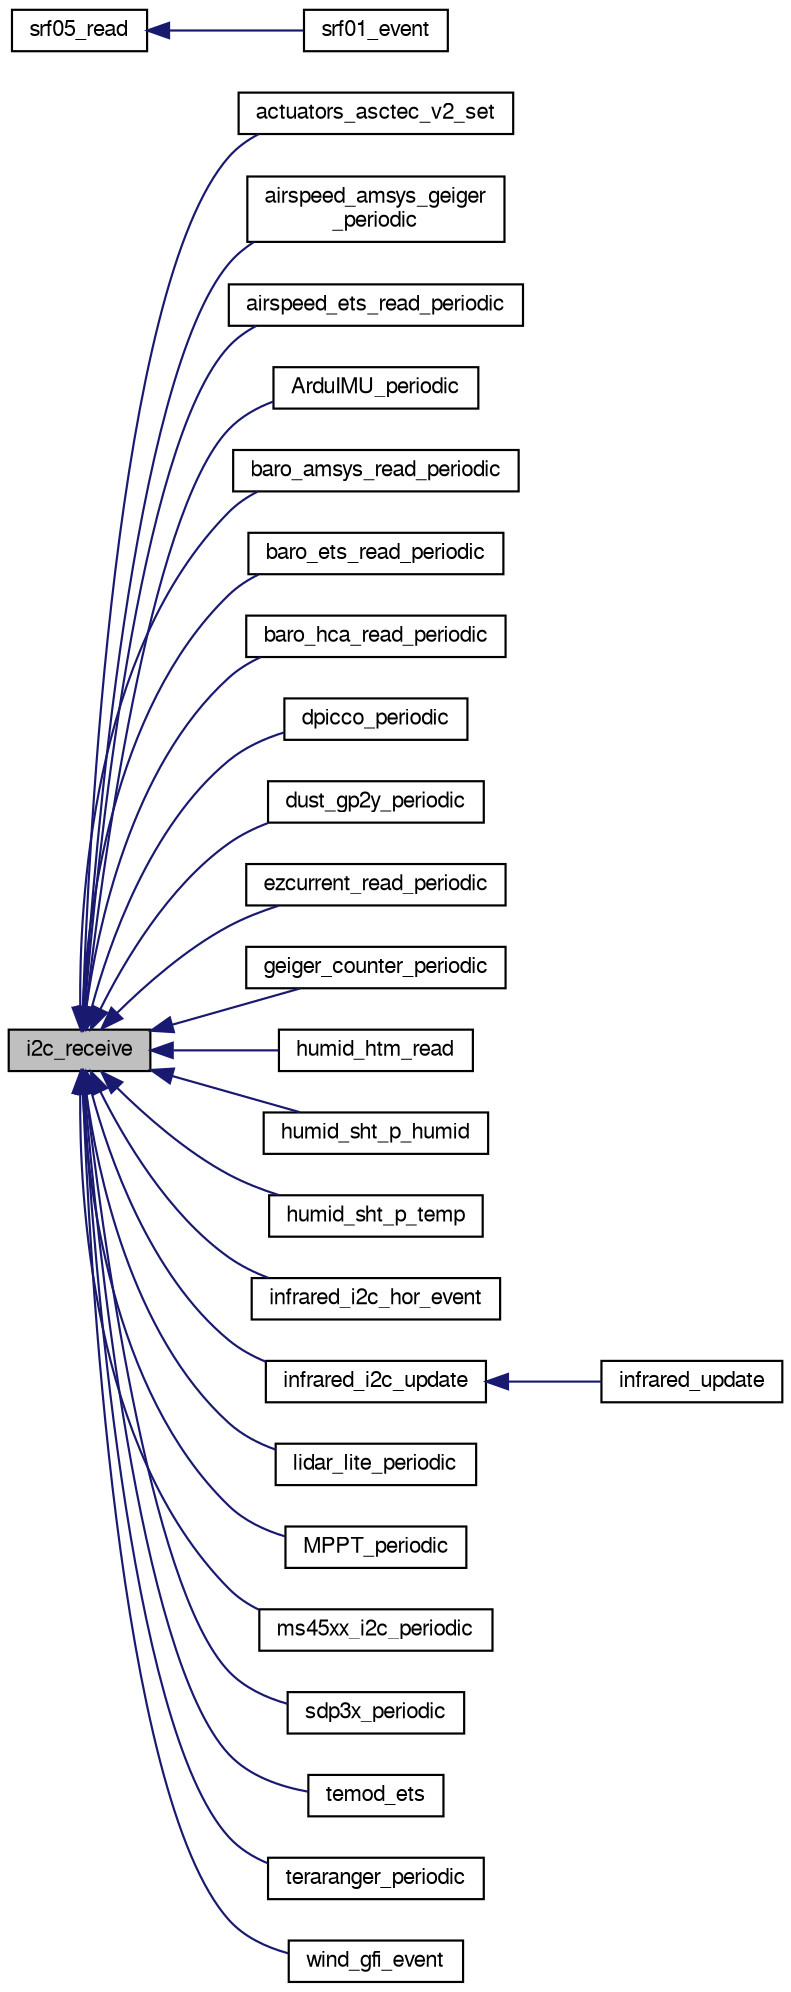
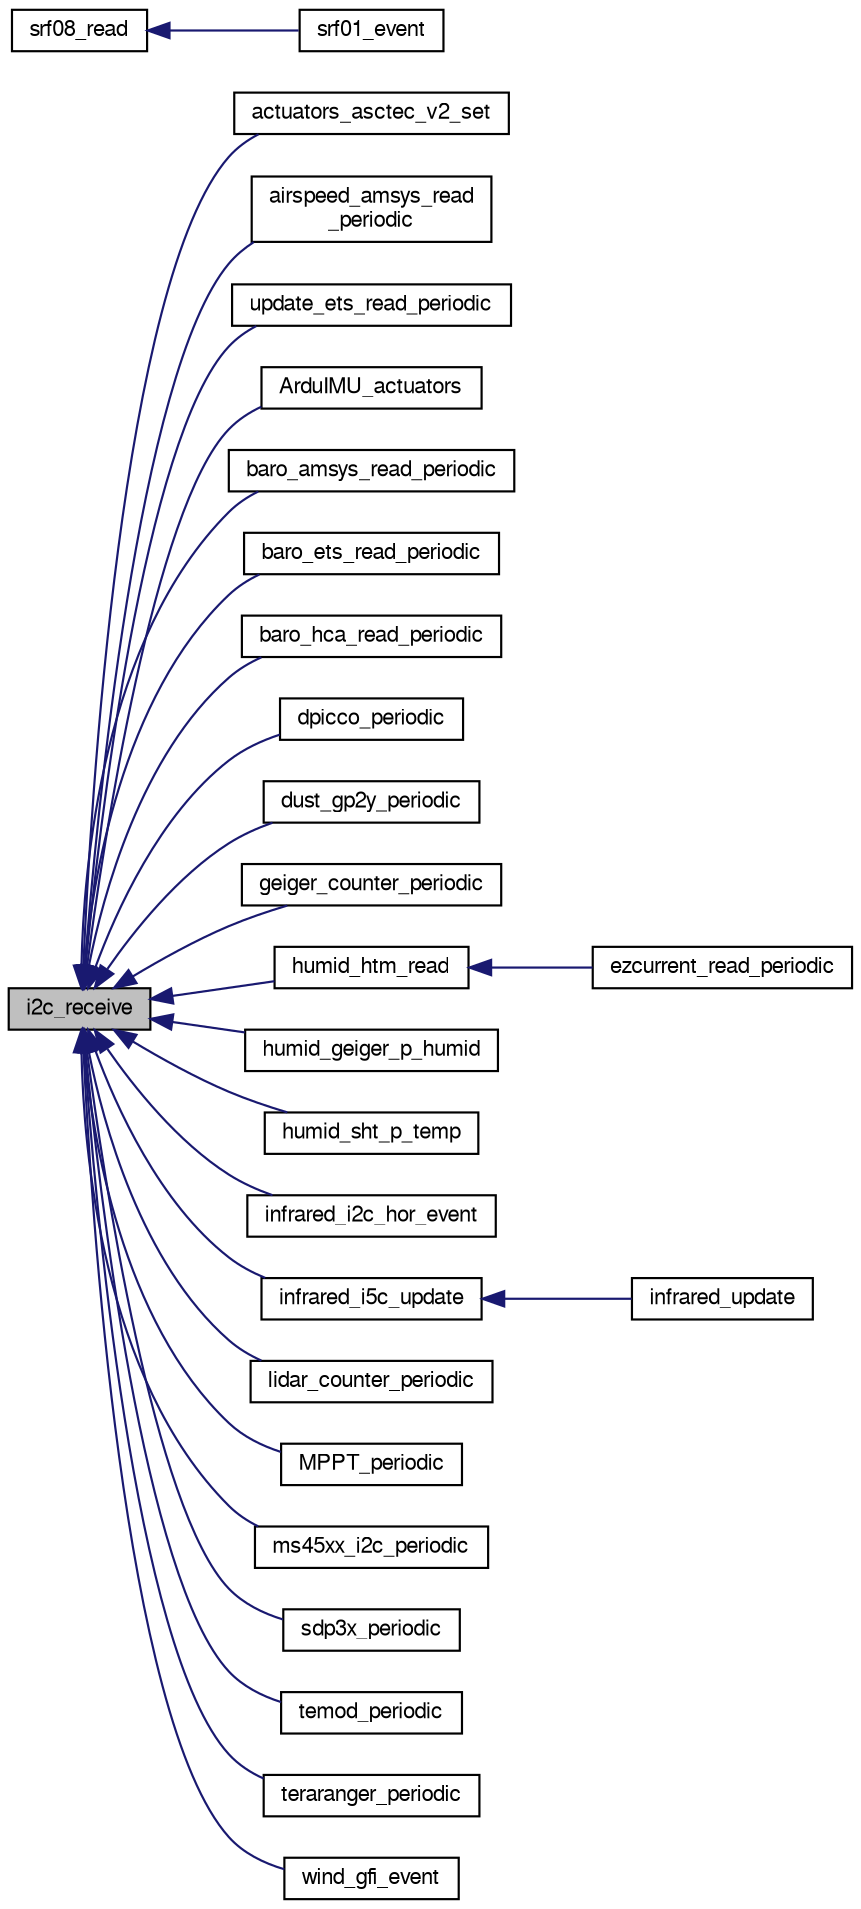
(80, 31) -> (80, 31)
(376, 209) -> (372, 209)
(376, 305) -> (372, 305)
(376, 388) -> (372, 388)
(192, 949) -> (542, 968)
(376, 1133) -> (372, 1050)
(376, 1382) -> (372, 1299)
(376, 1464) -> (372, 1382)
(376, 1796) -> (372, 1713)
